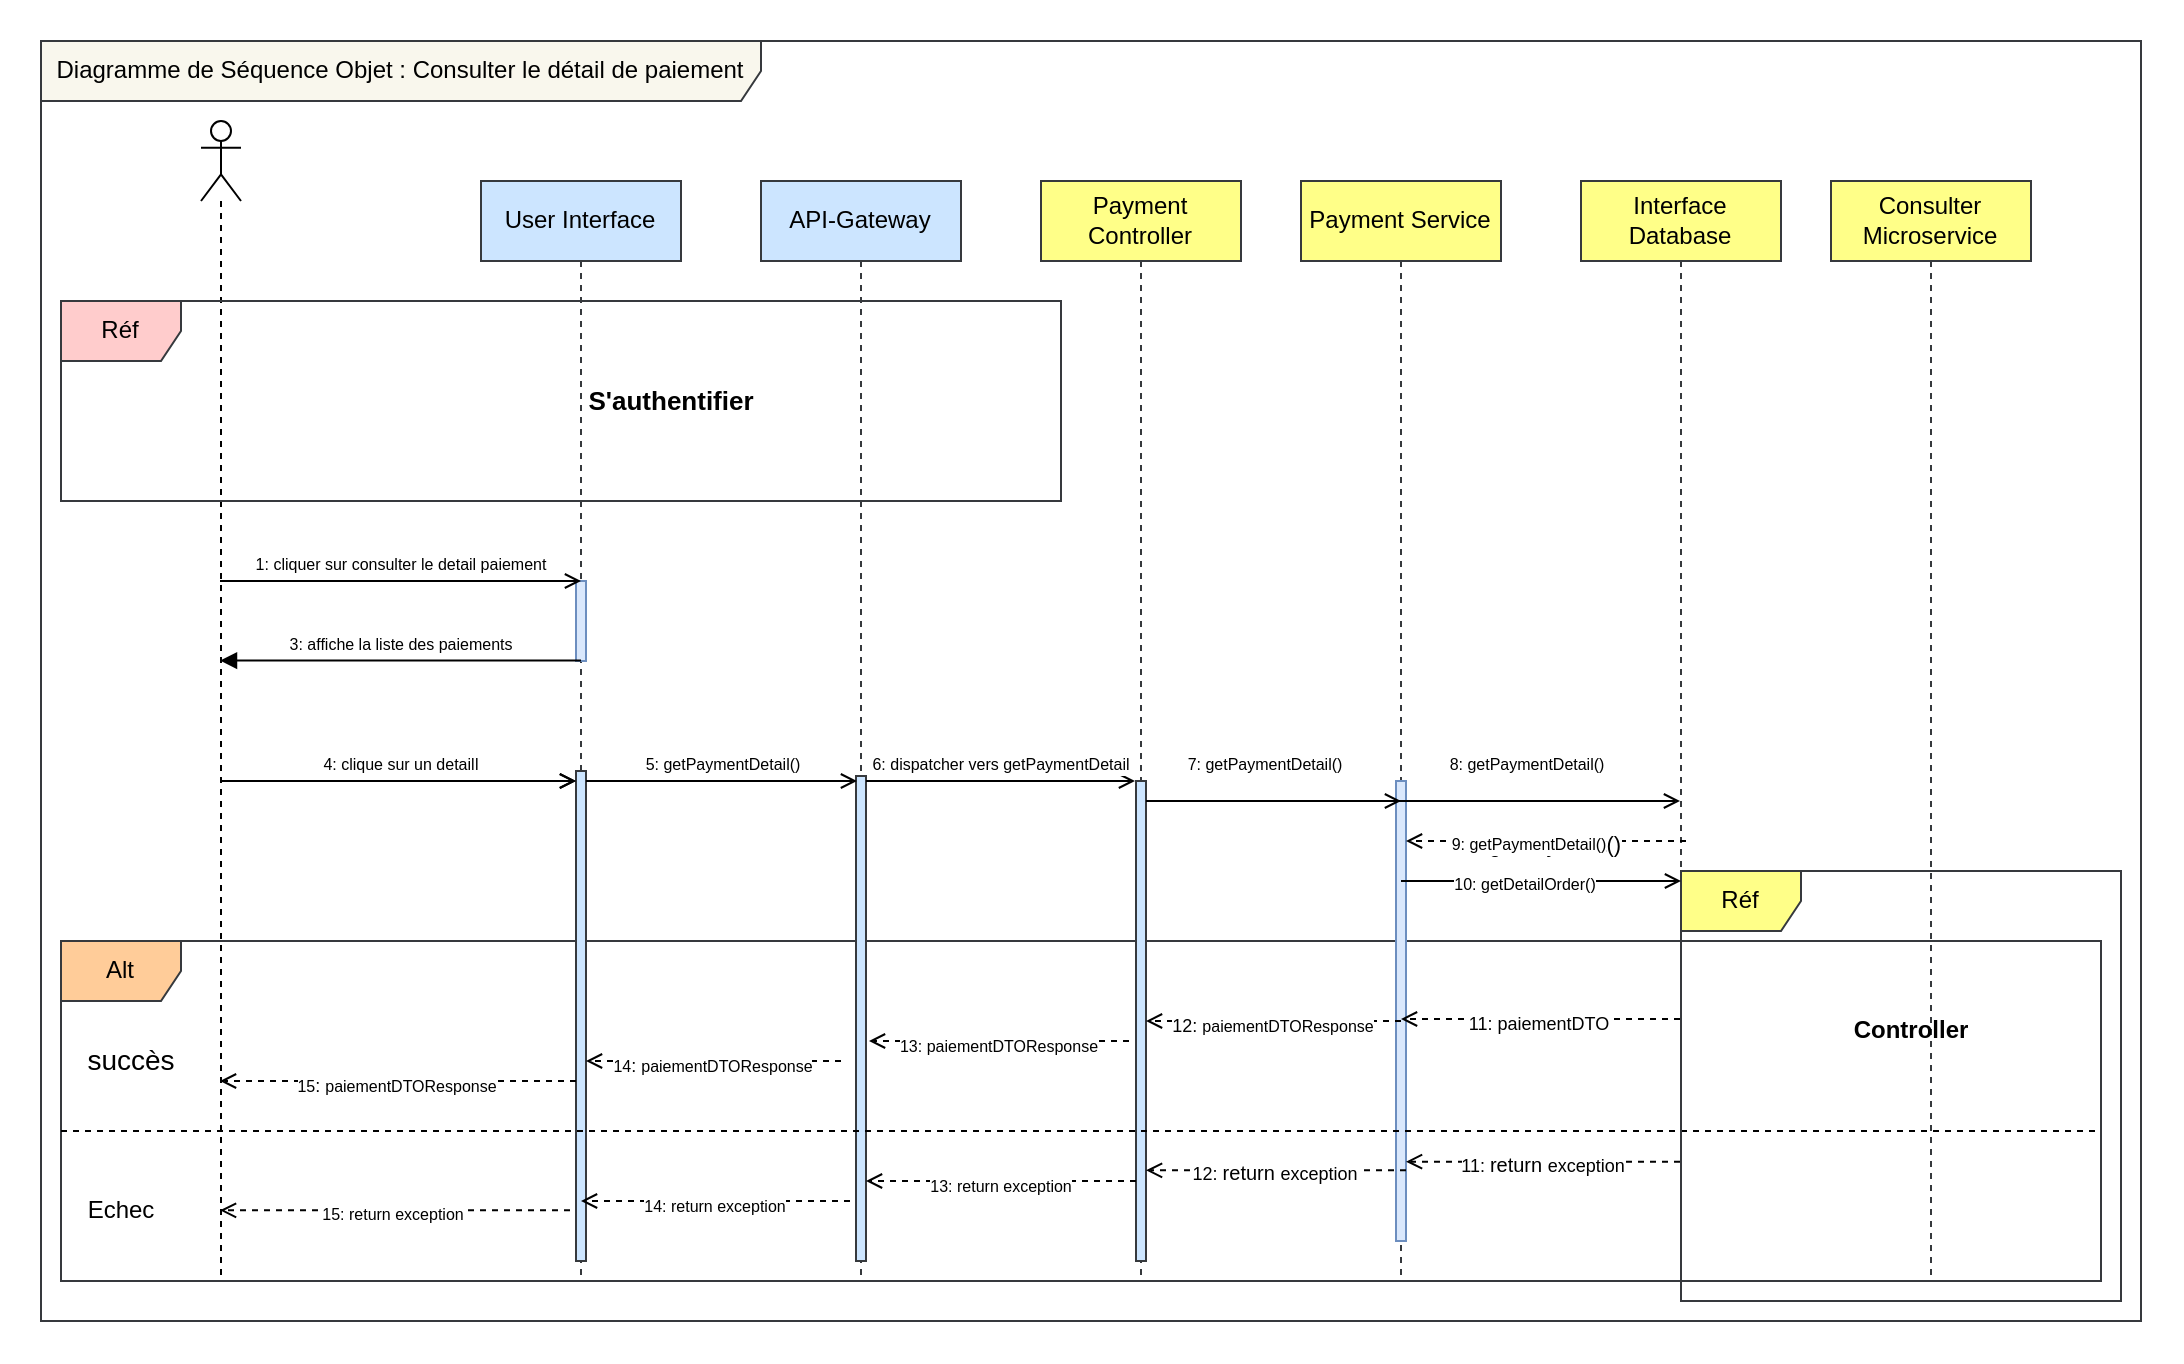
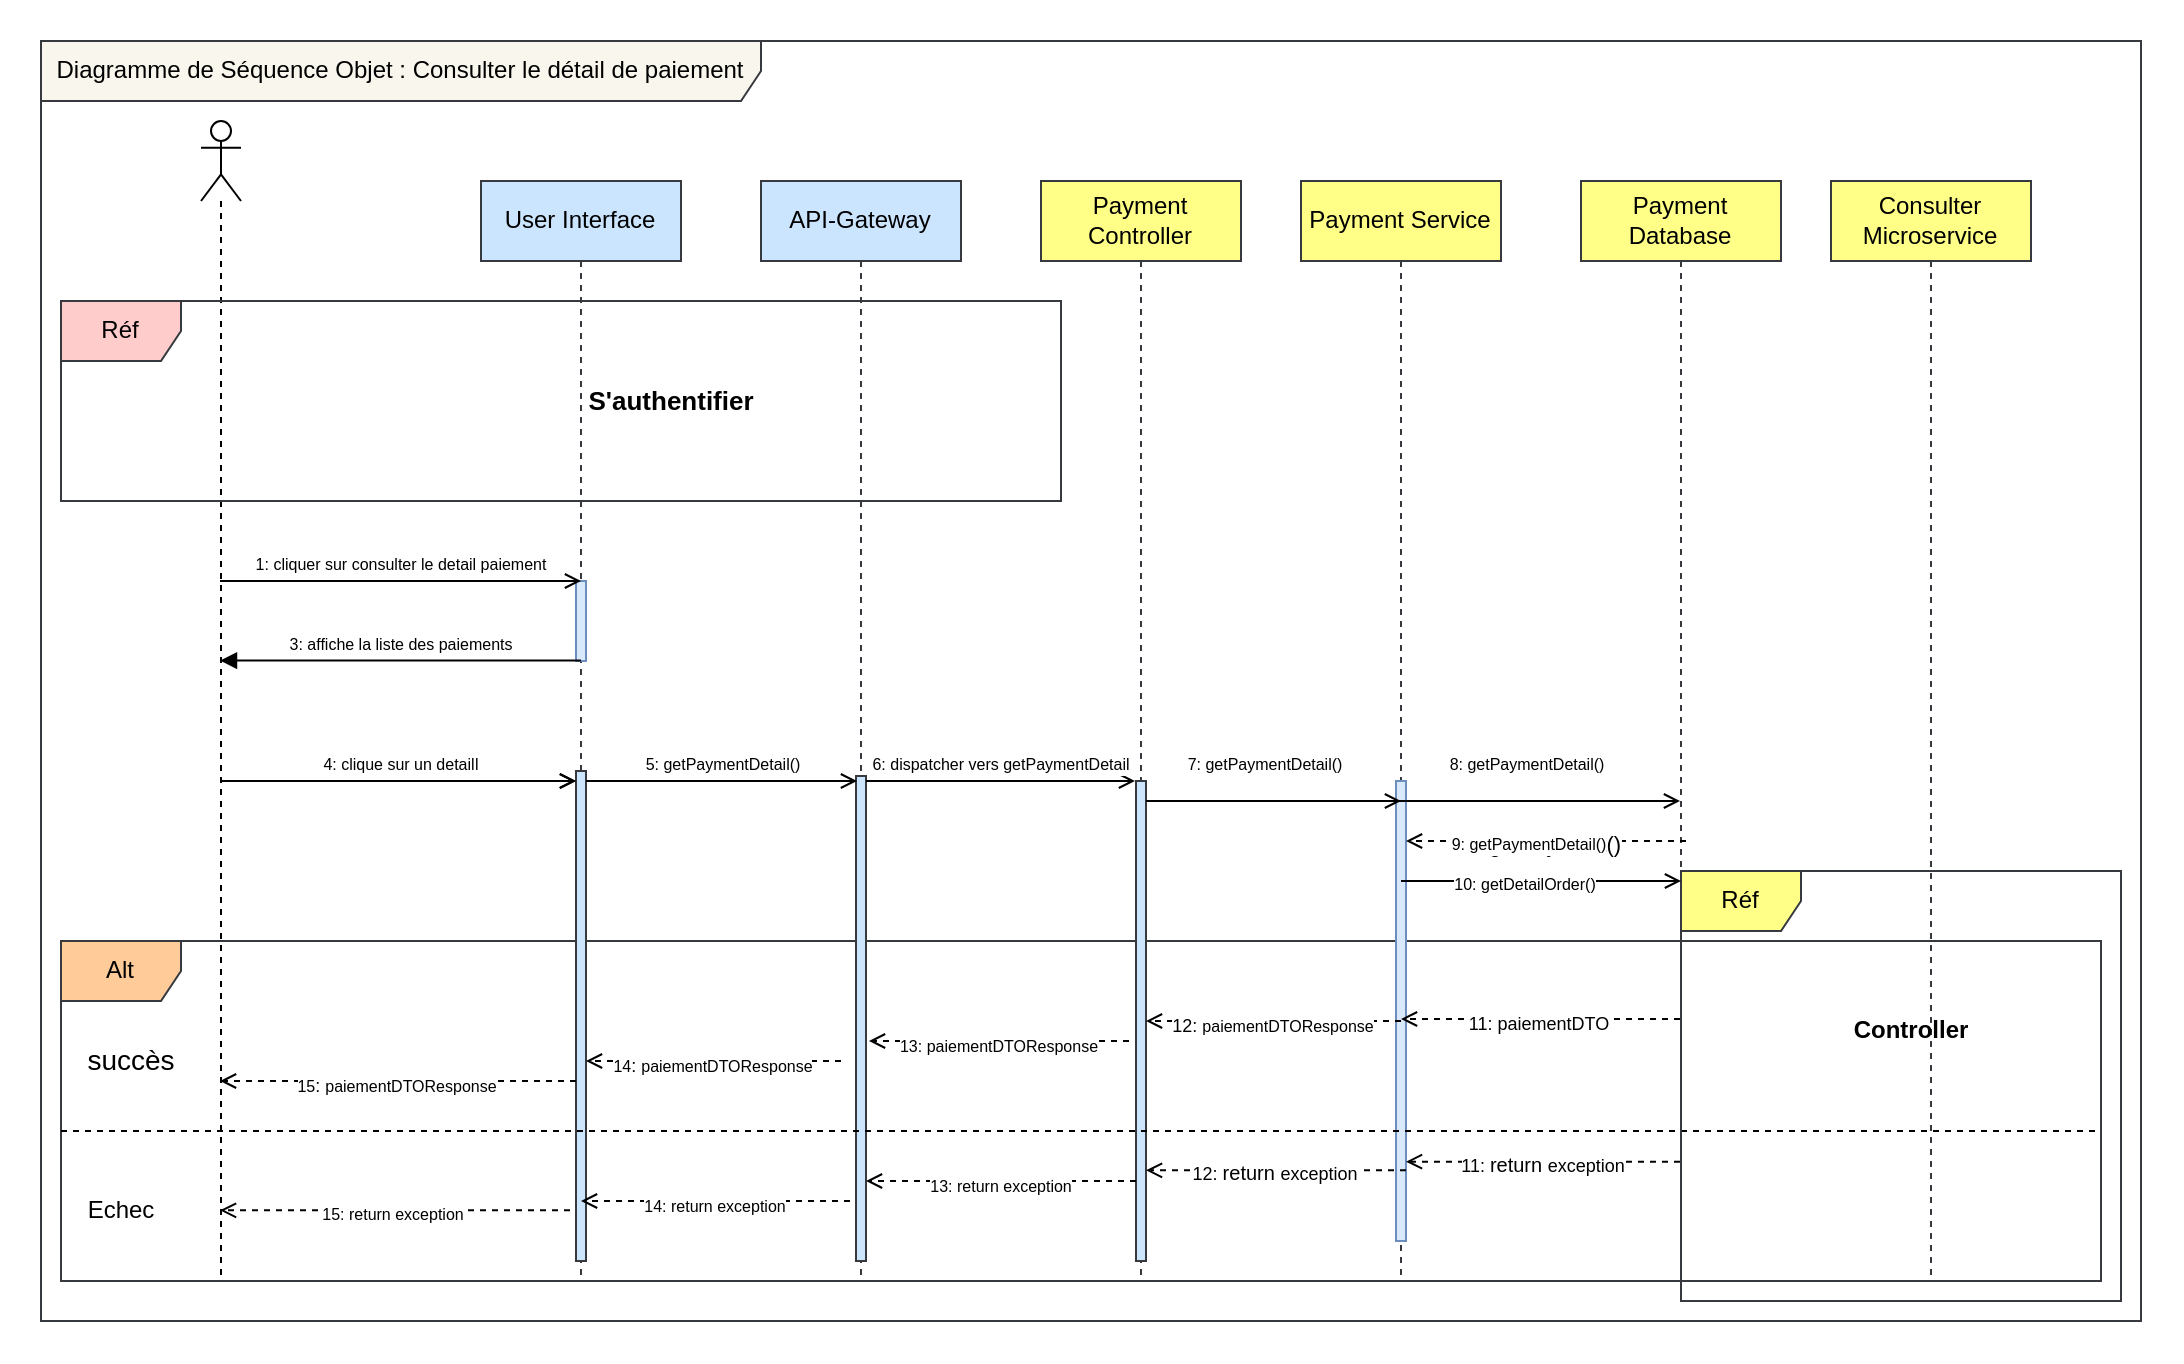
(1681, 221) -> (1681, 221)
